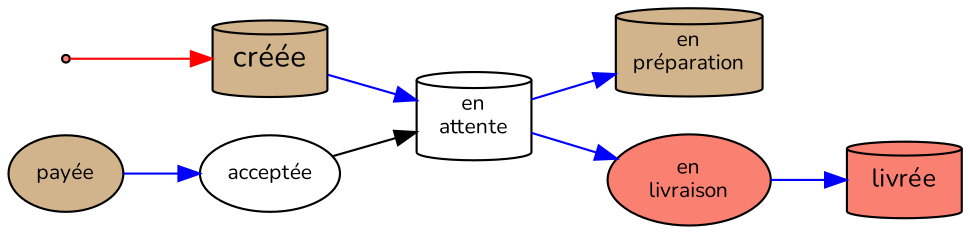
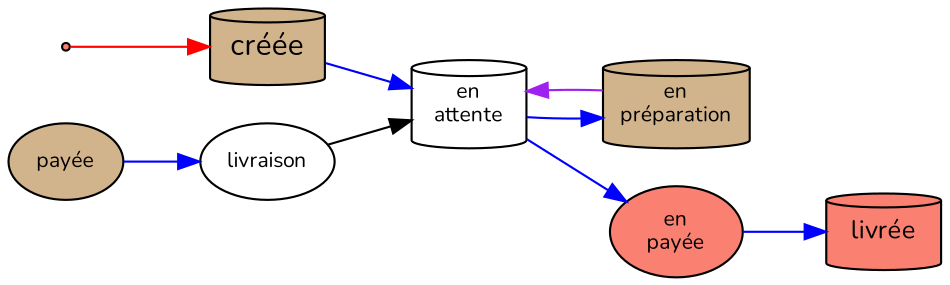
none -> (575, 90)
(270, 174) -> (267, 162)
(689, 180) -> (676, 232)
